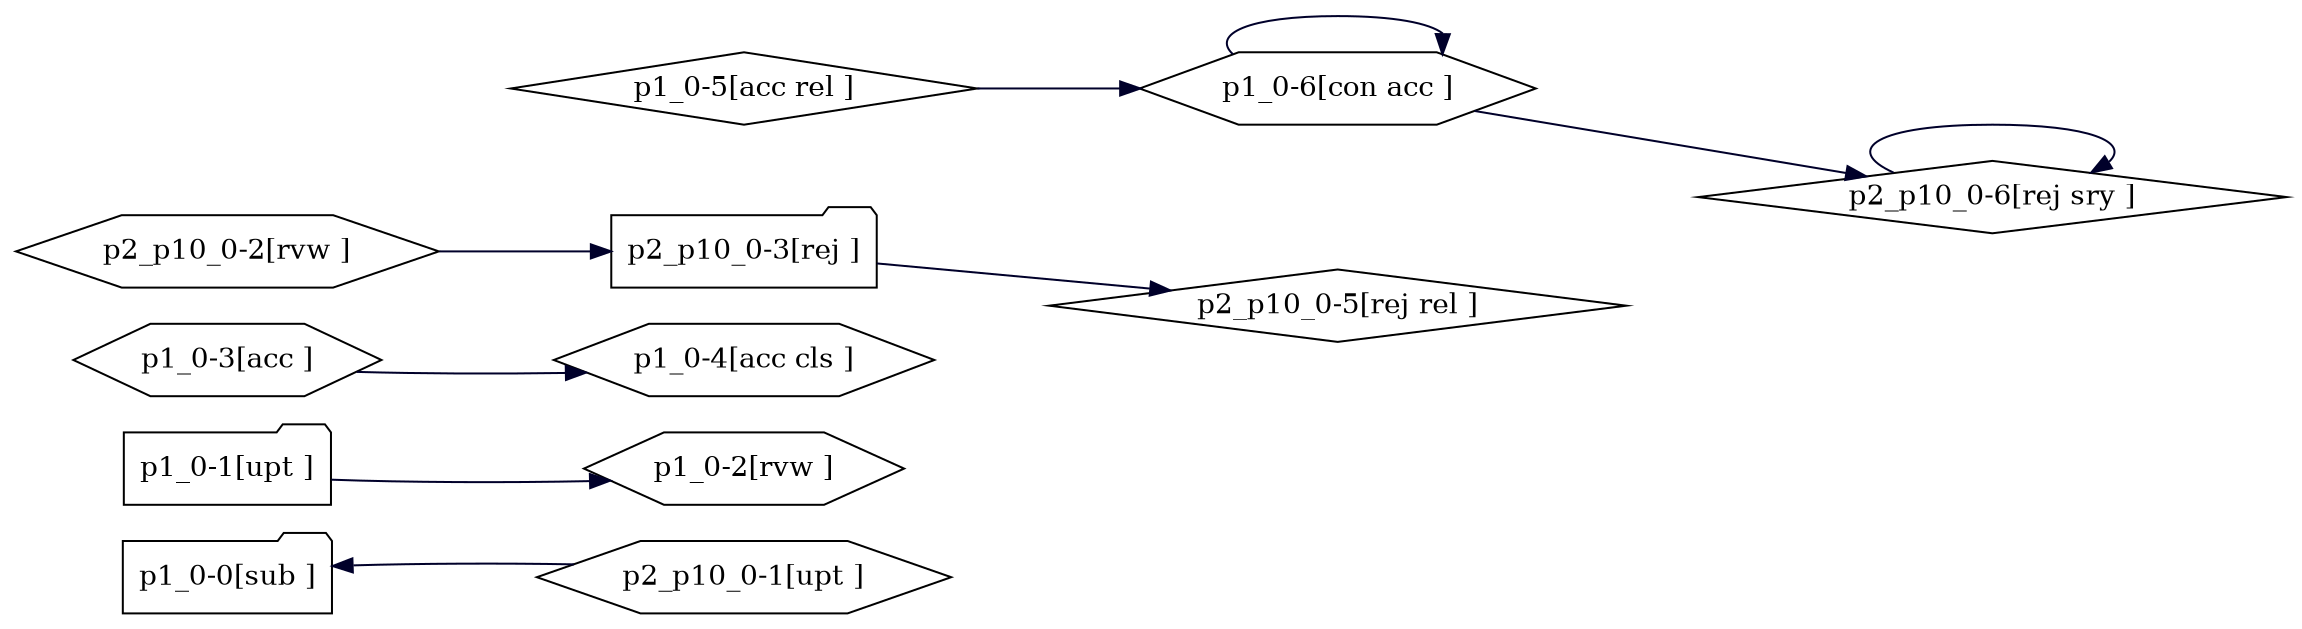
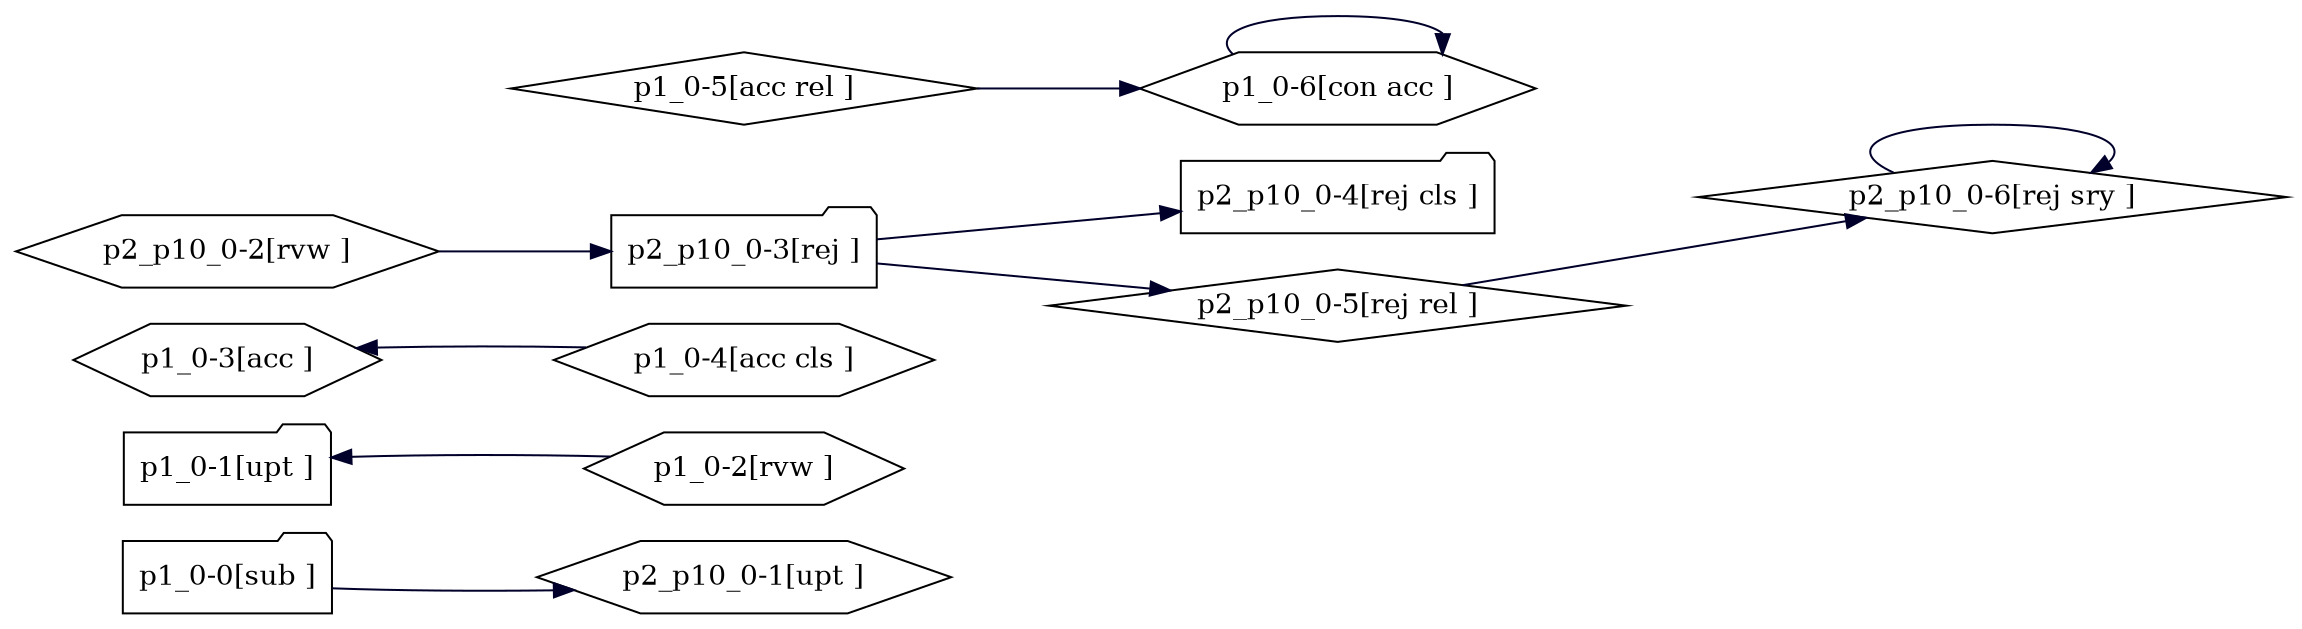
(1660, 142) -> (1654, 253)
none -> (1338, 197)
(461, 373) -> (482, 346)
(461, 482) -> (481, 455)
(464, 564) -> (443, 591)
